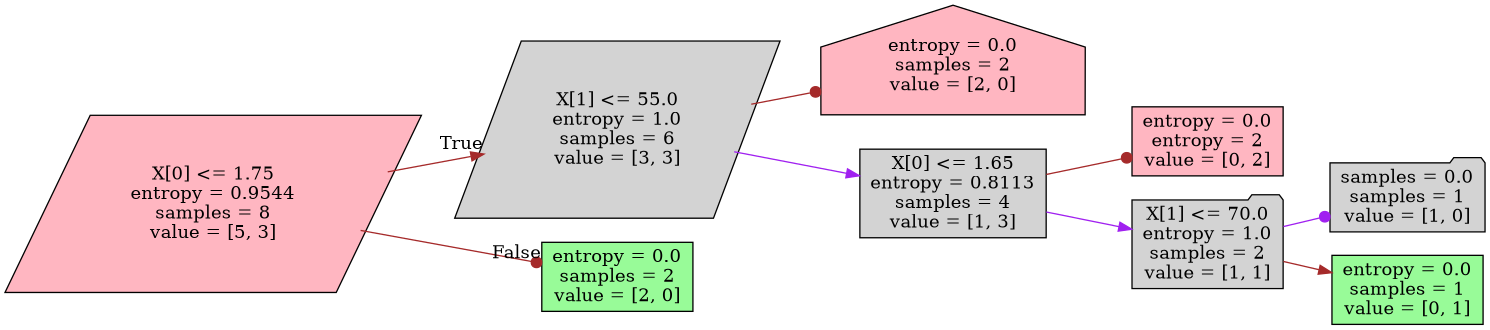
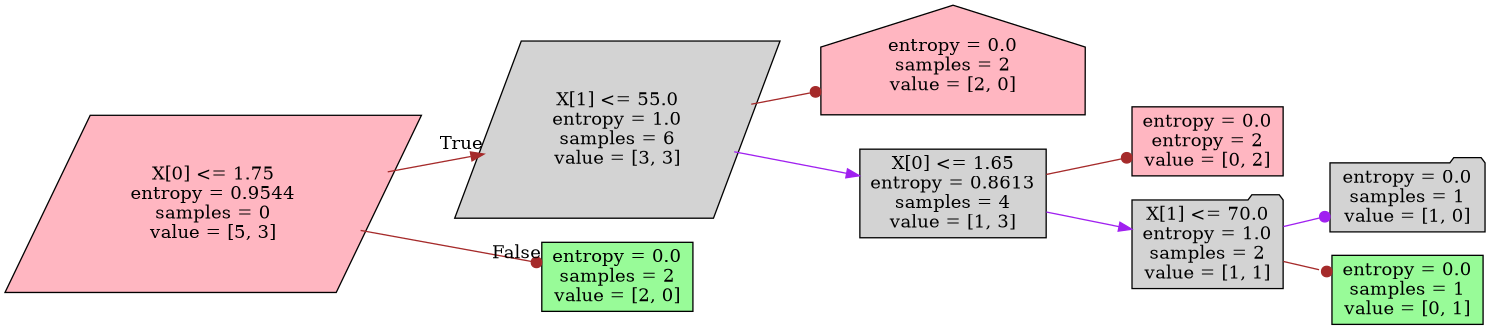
(953, 193) -> (953, 193)
(1408, 197) -> (1408, 197)
(213, 204) -> (213, 204)
(1301, 266) -> (1301, 266)
